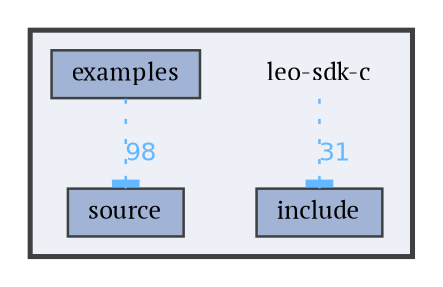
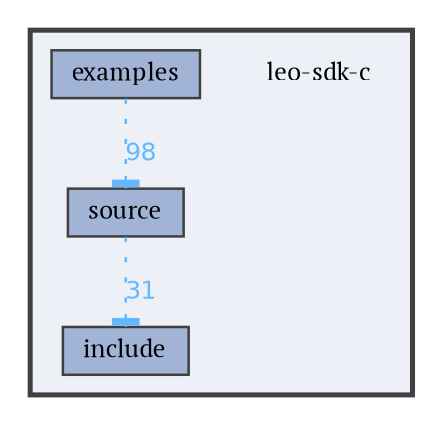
(319, 137) -> (126, 276)
